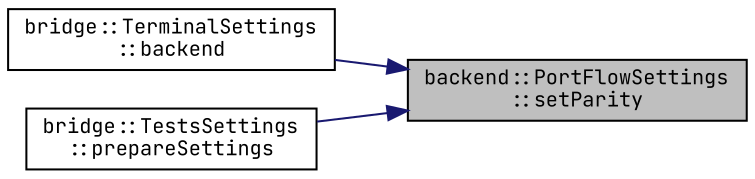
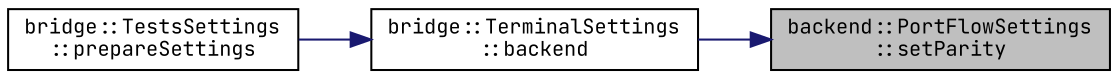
(352, 117) -> (325, 40)
